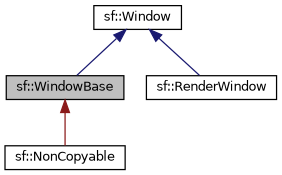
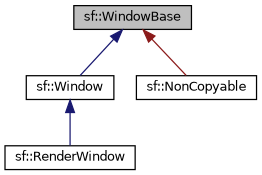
(97, 57) -> (97, 57)
